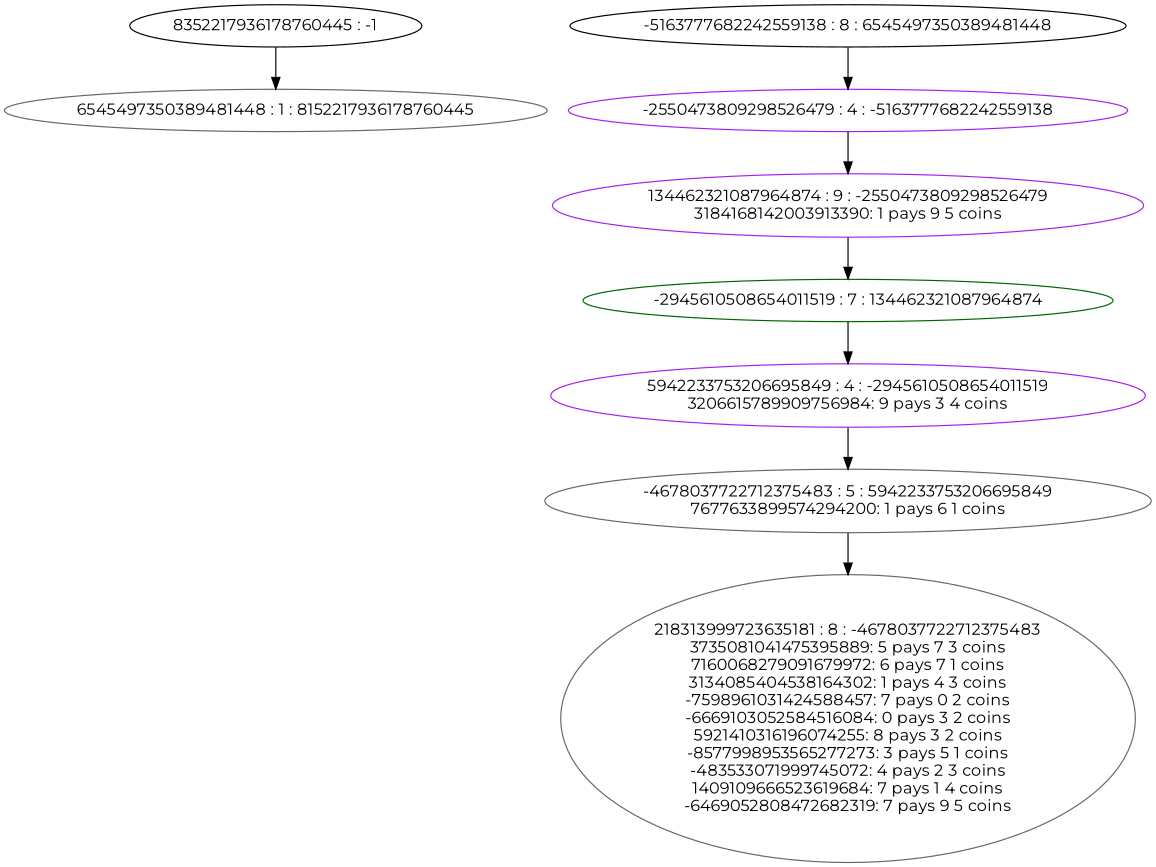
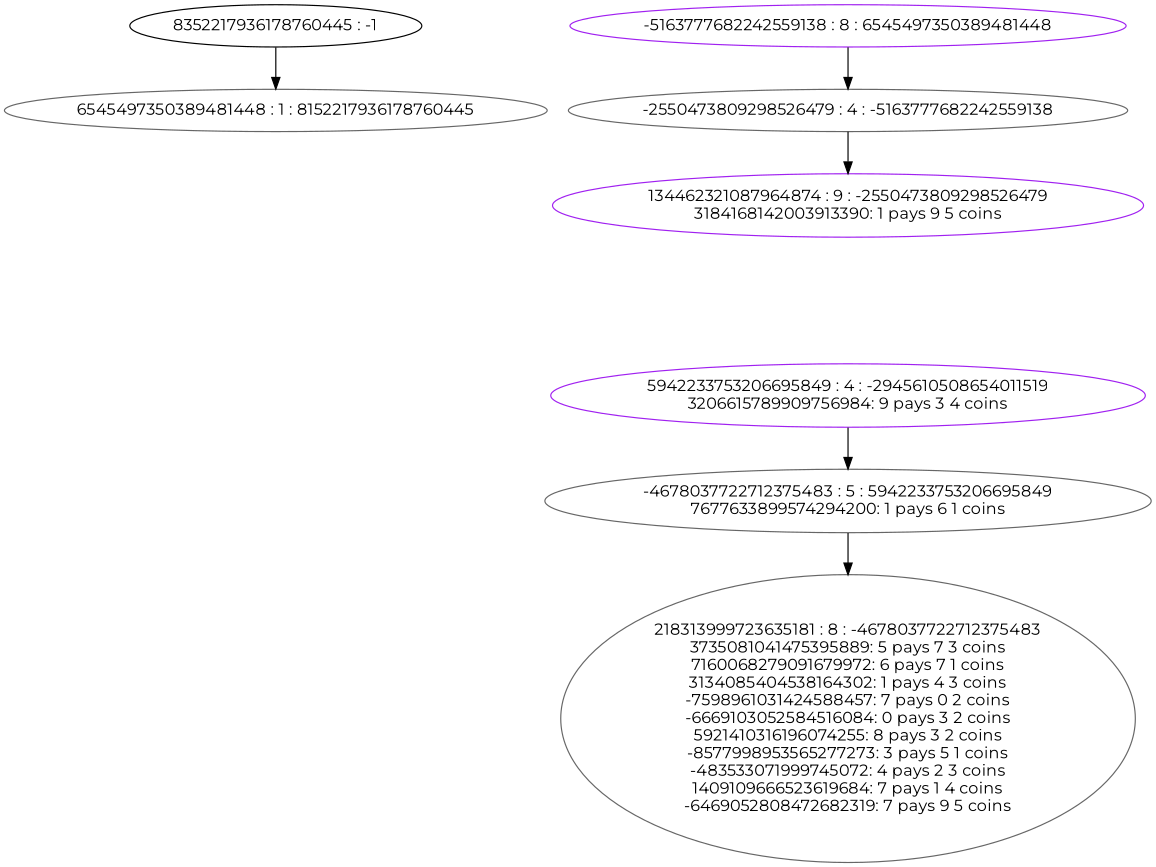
(848, 26) -> (848, 26)
(848, 110) -> (848, 110)
(848, 300) -> none
